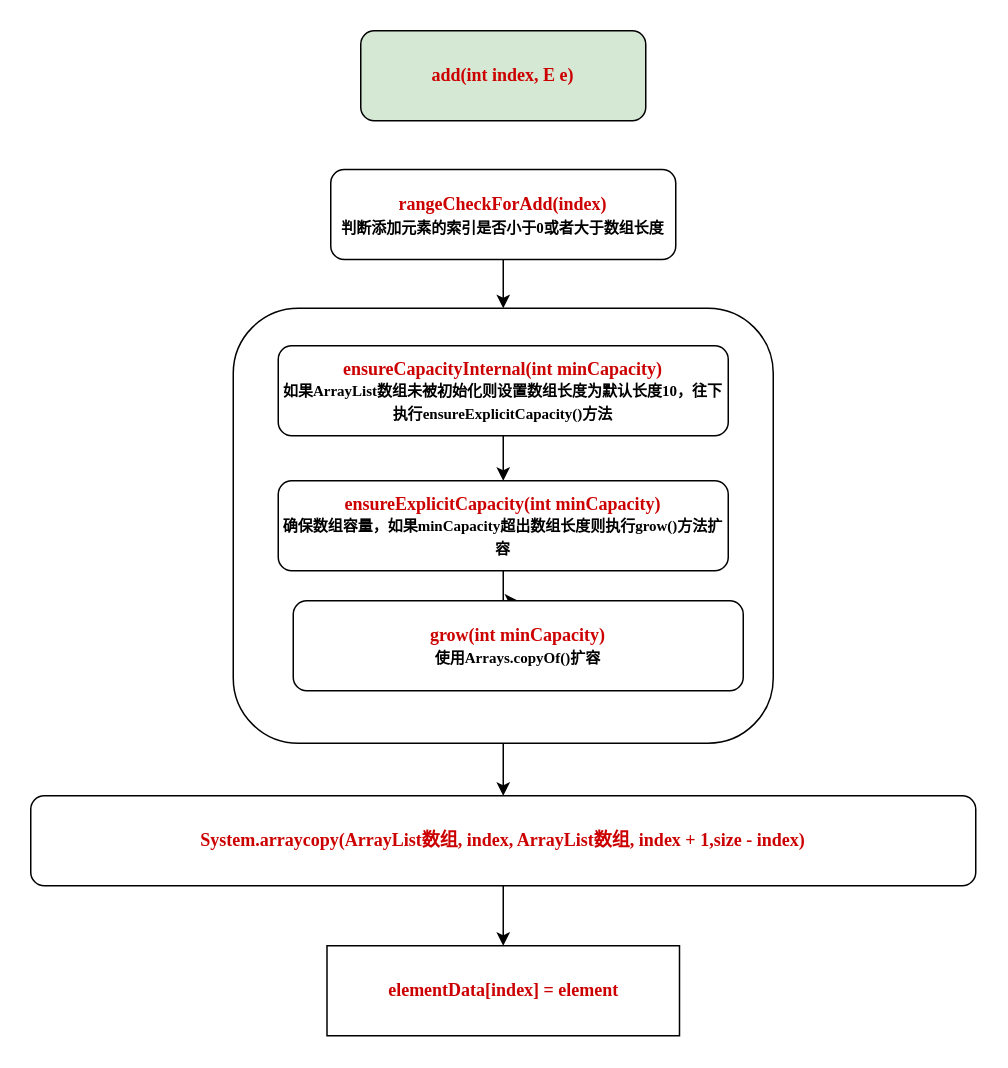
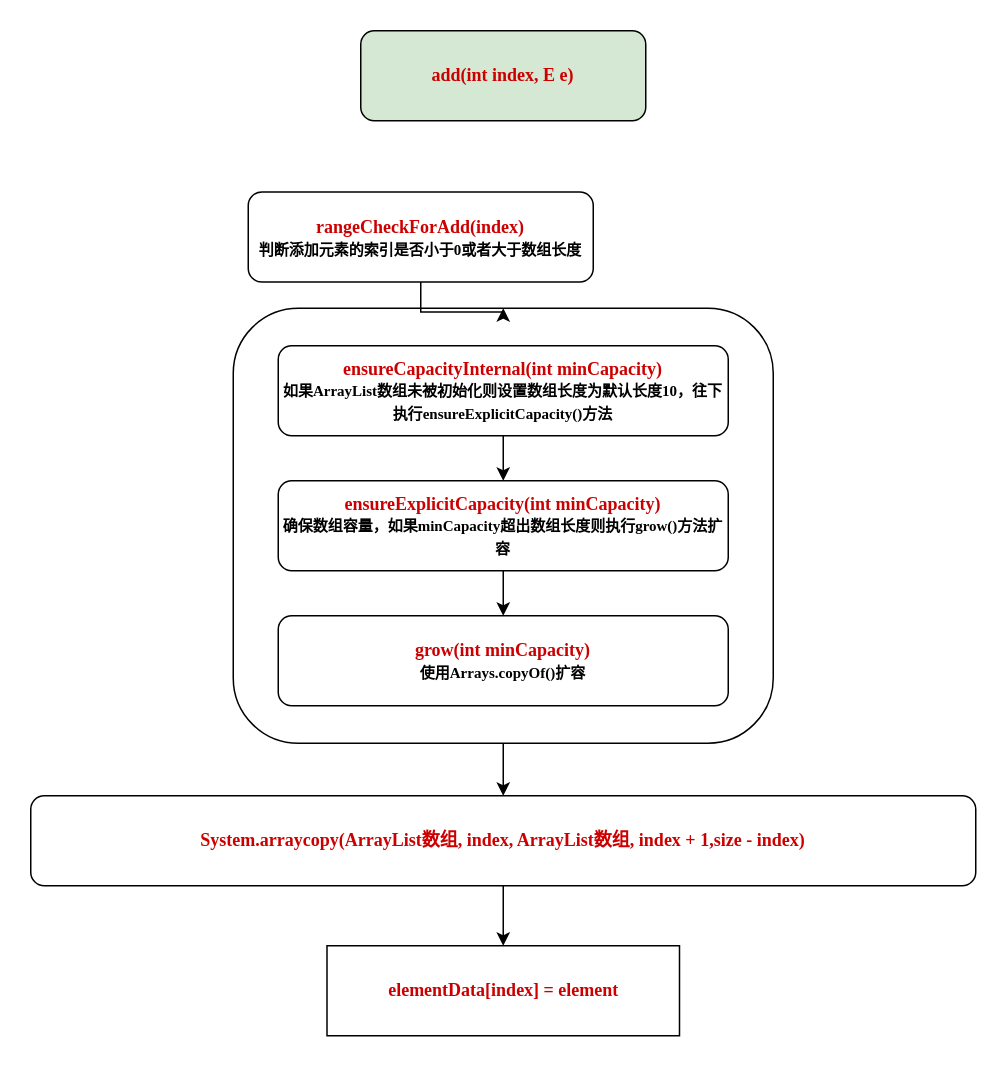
(503, 215) -> (421, 237)
(518, 646) -> (503, 661)
